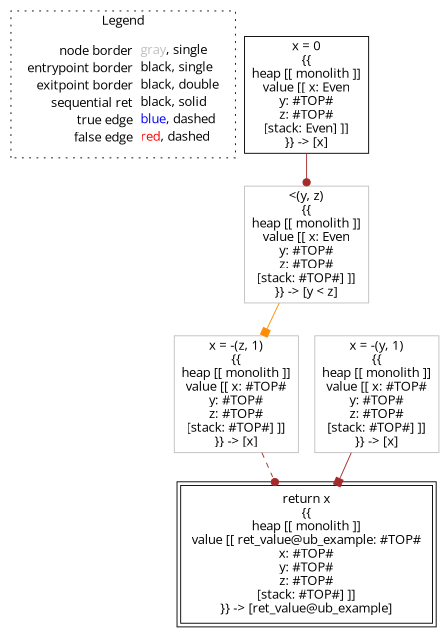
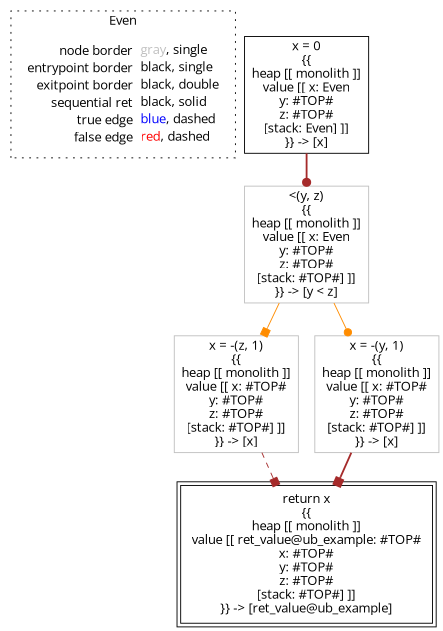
(123, 21) -> (123, 21)
(307, 166) -> (307, 166)
none -> (340, 316)
(267, 465) -> (267, 465)
(346, 465) -> (346, 465)
